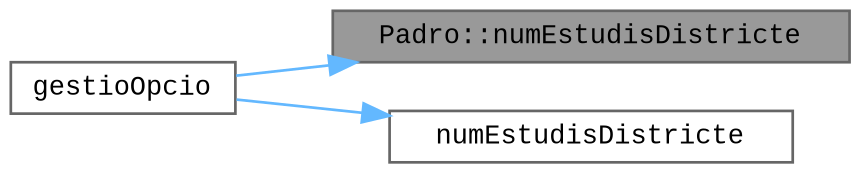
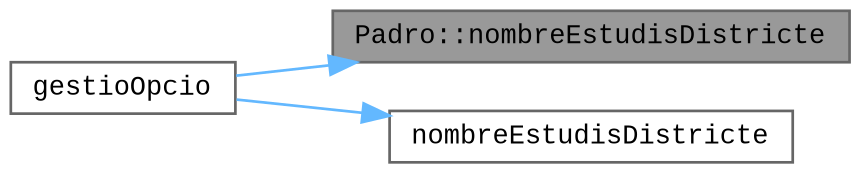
(591, 37) -> (591, 37)
(591, 137) -> (591, 137)
